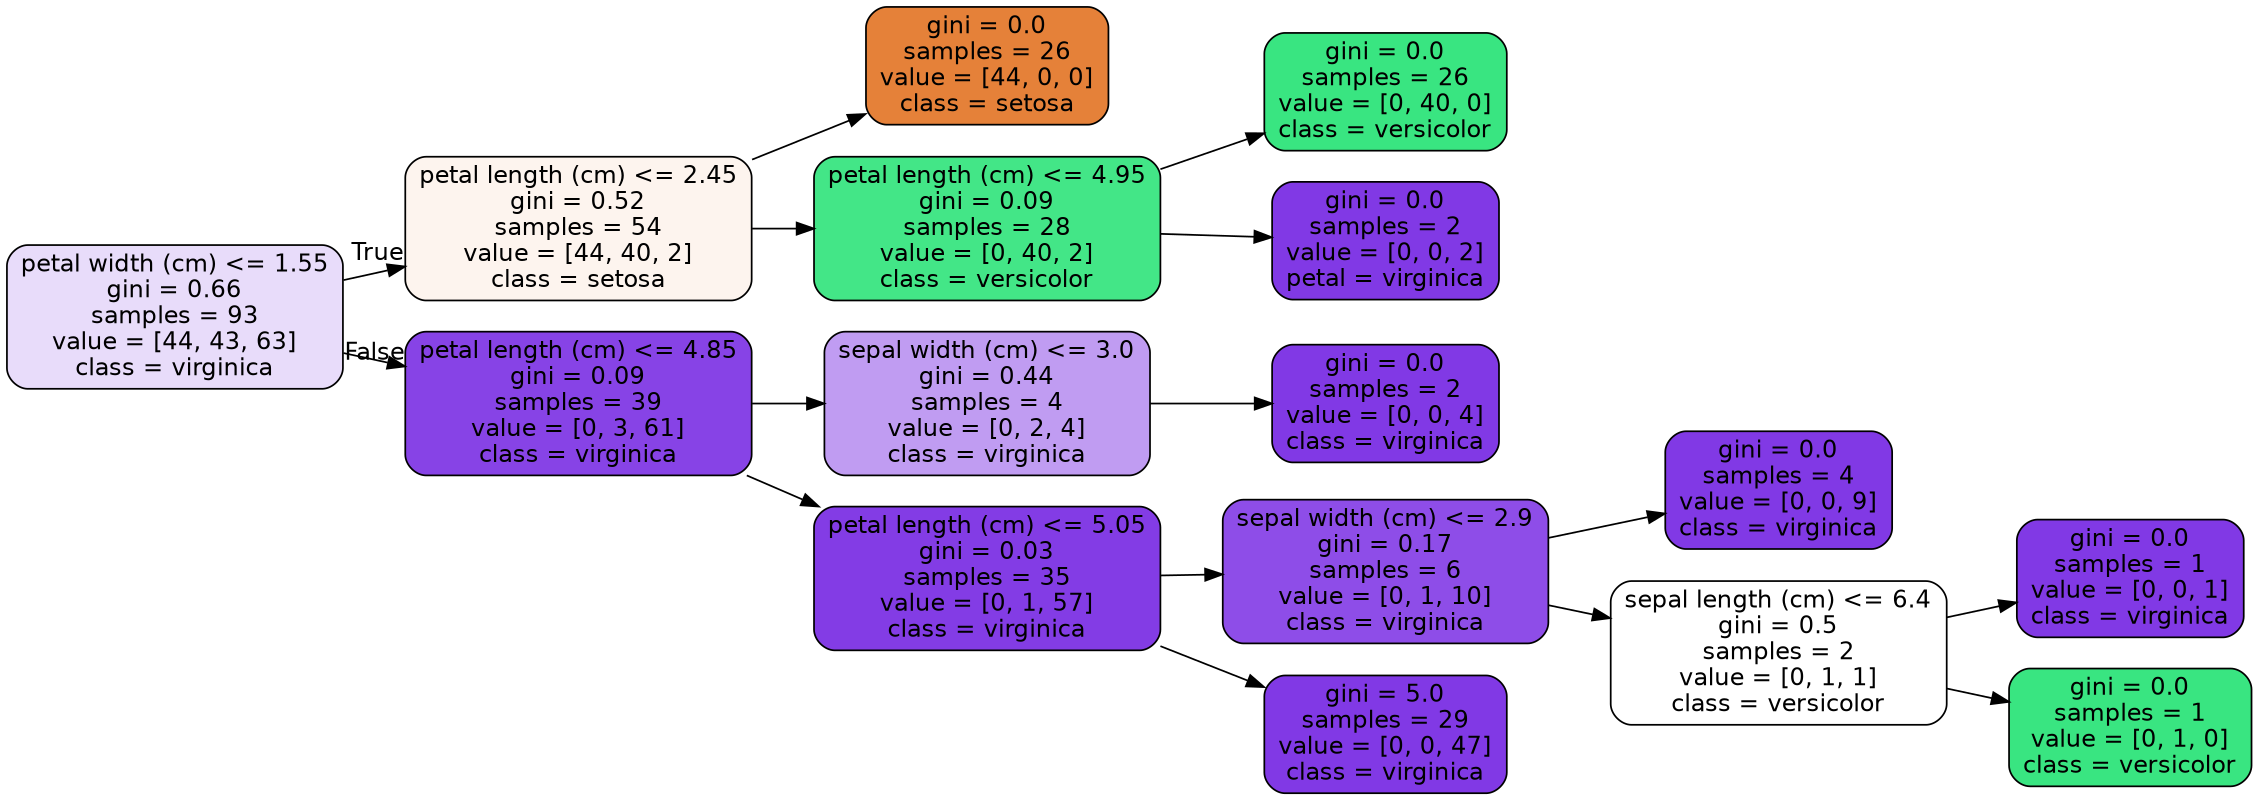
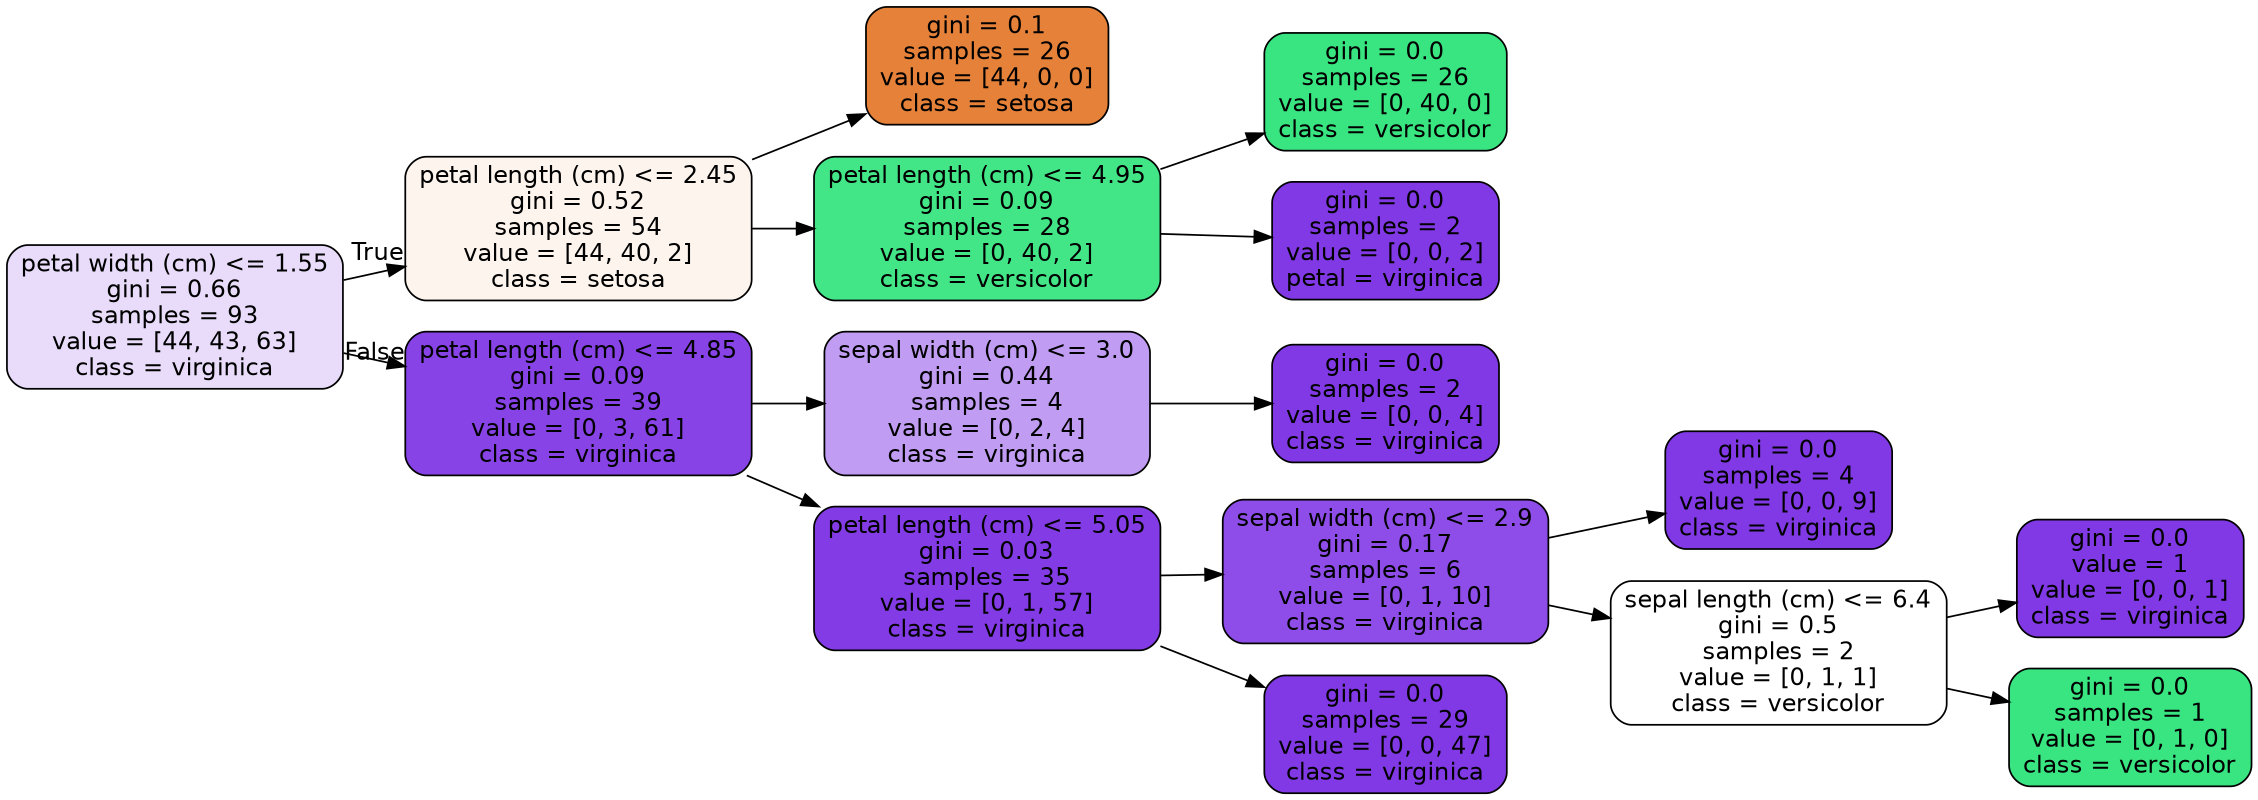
(987, 66) -> (987, 66)
(2130, 578) -> (2130, 578)
(1386, 734) -> (1386, 734)
